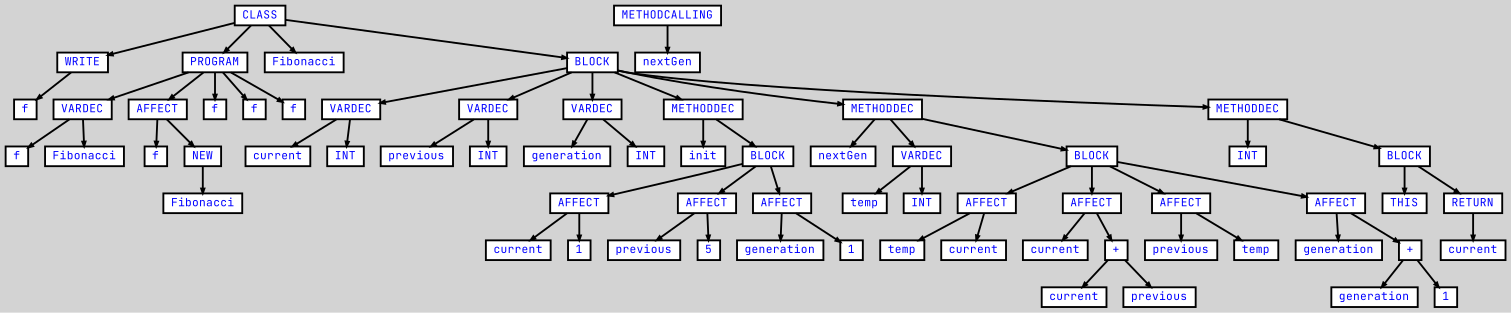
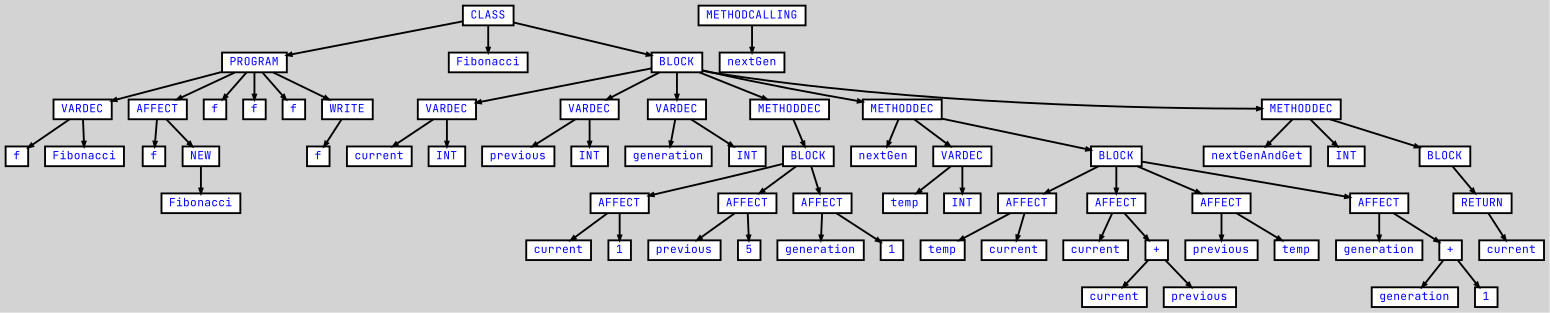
(174, 38) -> (299, 85)
(703, 156) -> none
none -> (1257, 156)
(1405, 203) -> none
